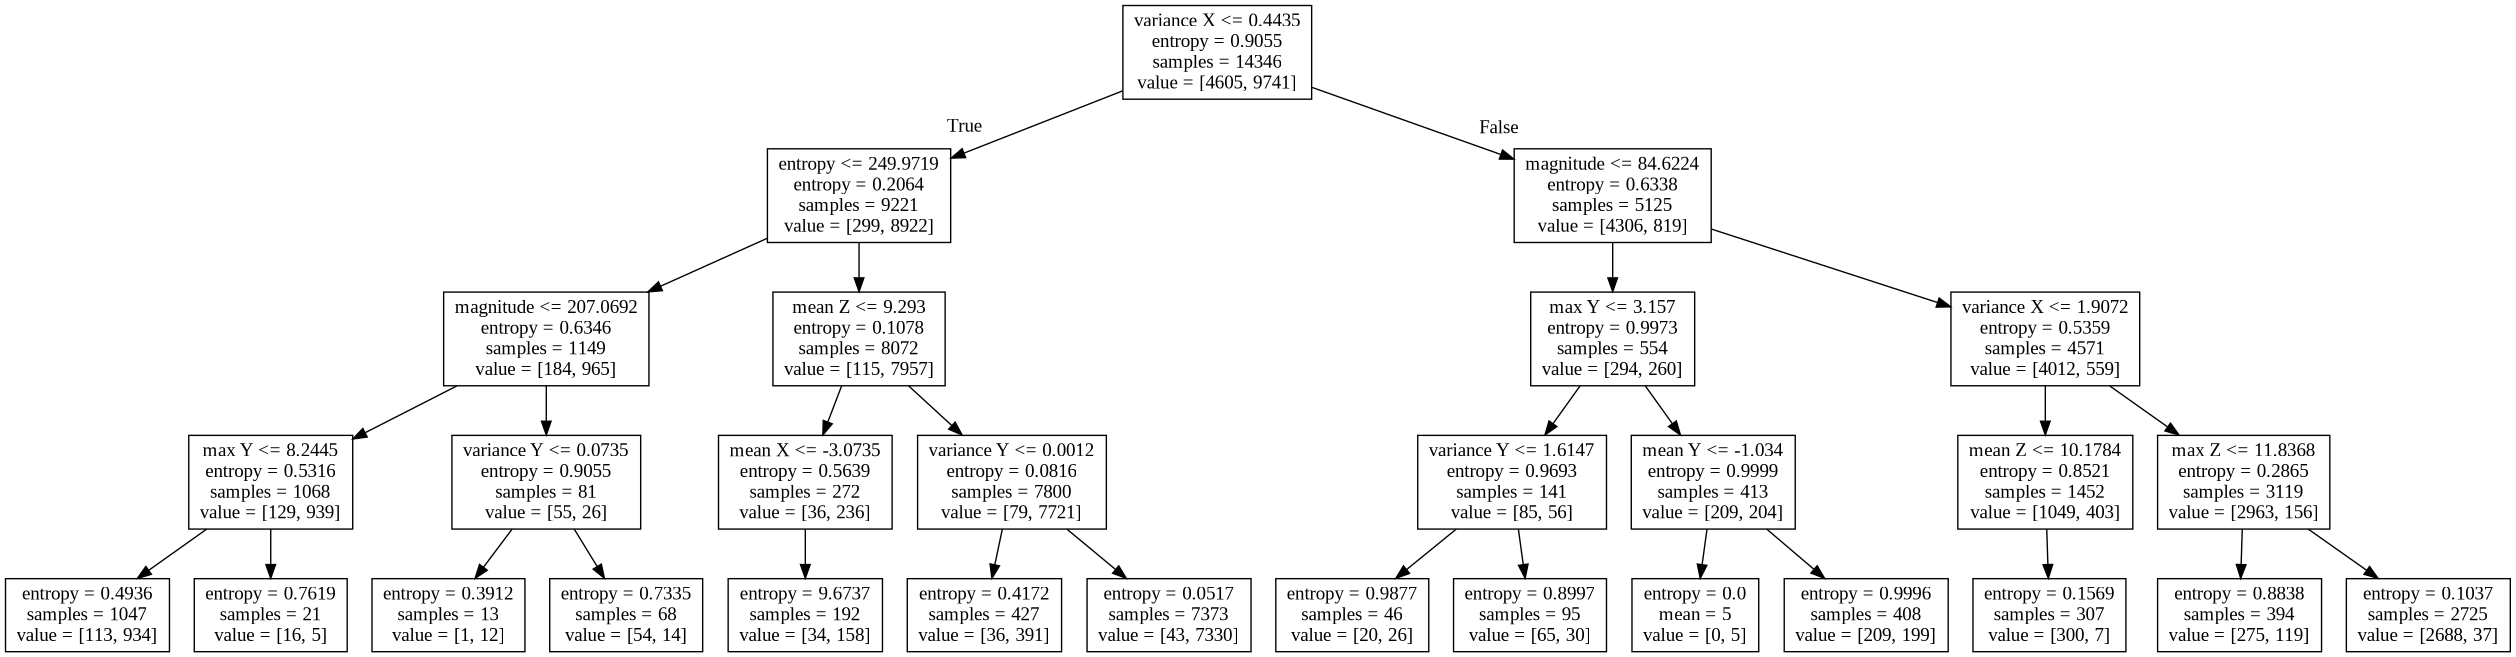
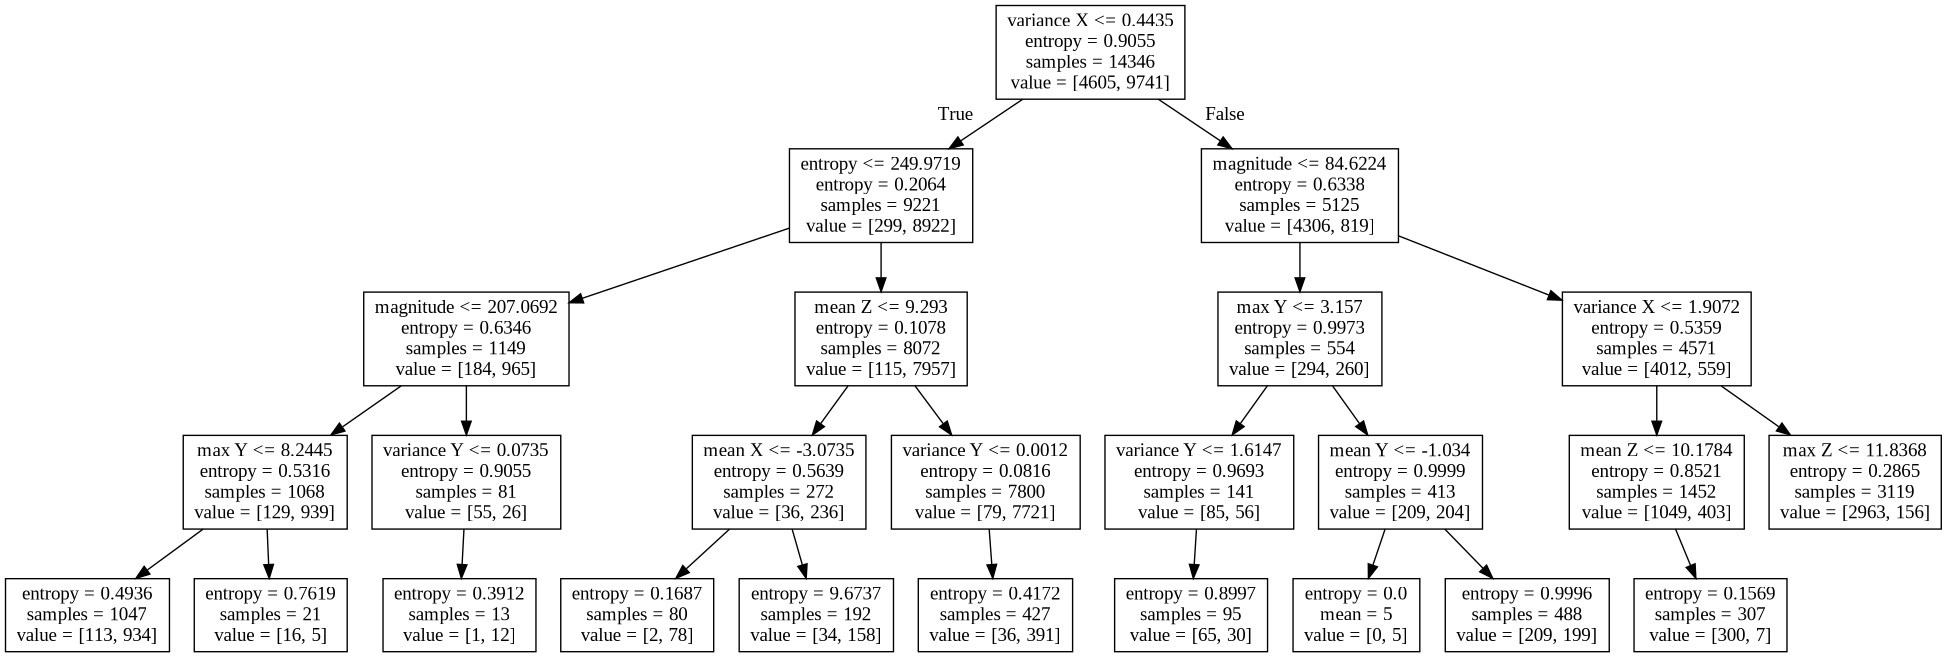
(626, 615) -> none
none -> (637, 615)
(1169, 615) -> none
(1352, 615) -> none
(1866, 615) -> (1527, 615)
(2240, 615) -> none
(2428, 615) -> none
